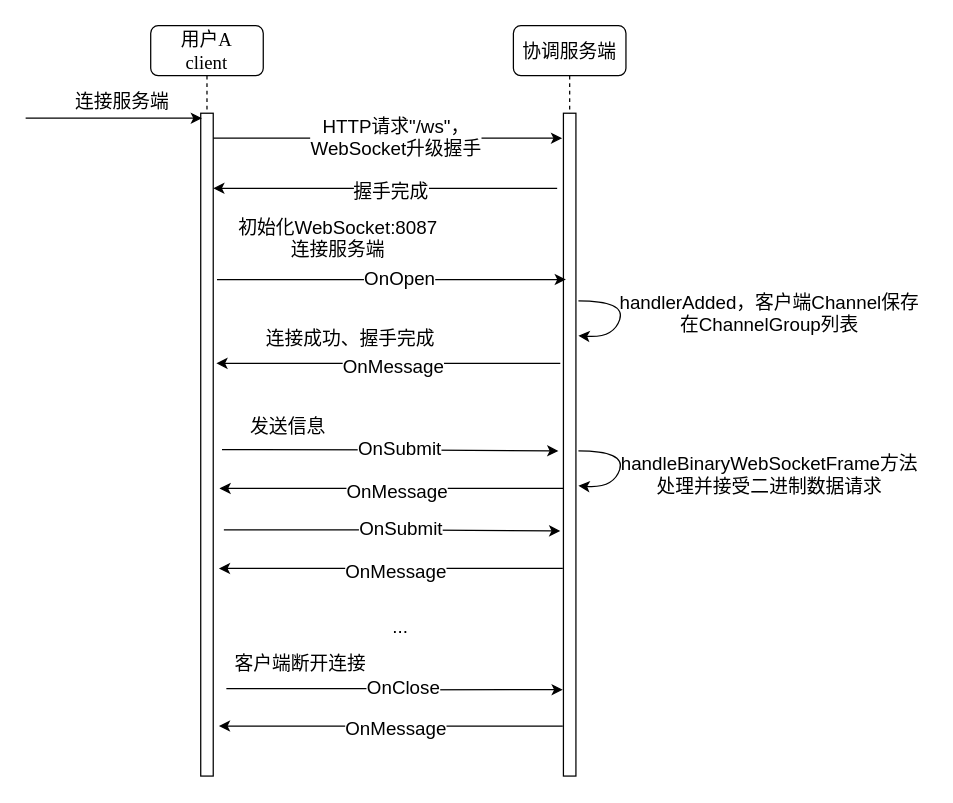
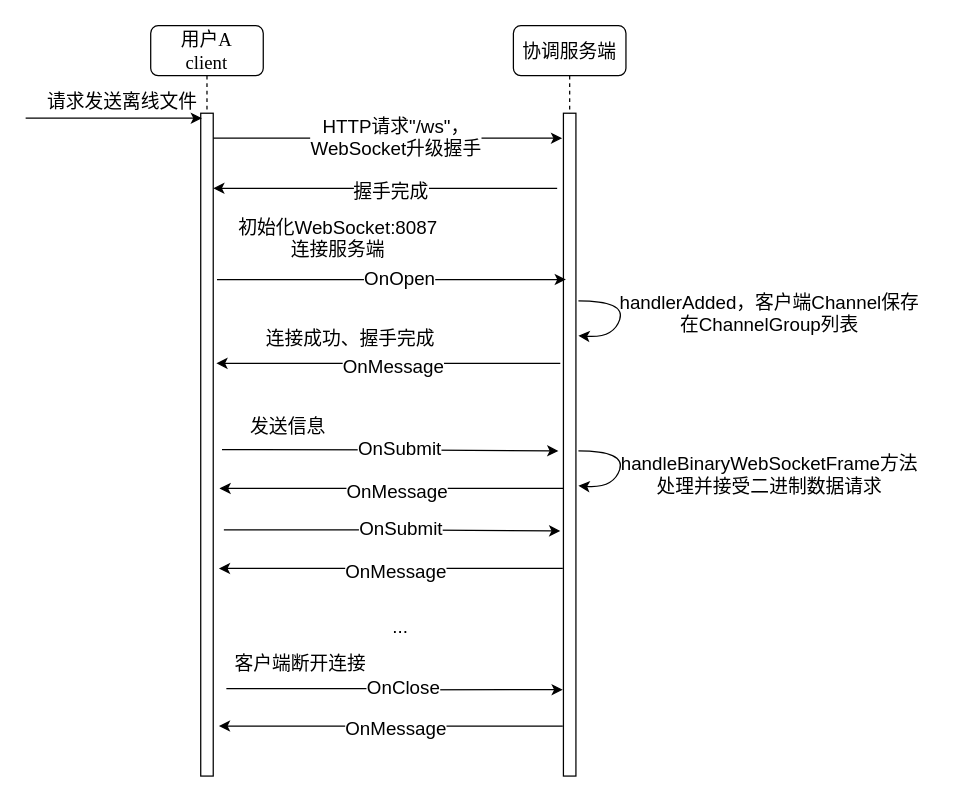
(123, 101) -> (123, 101)
